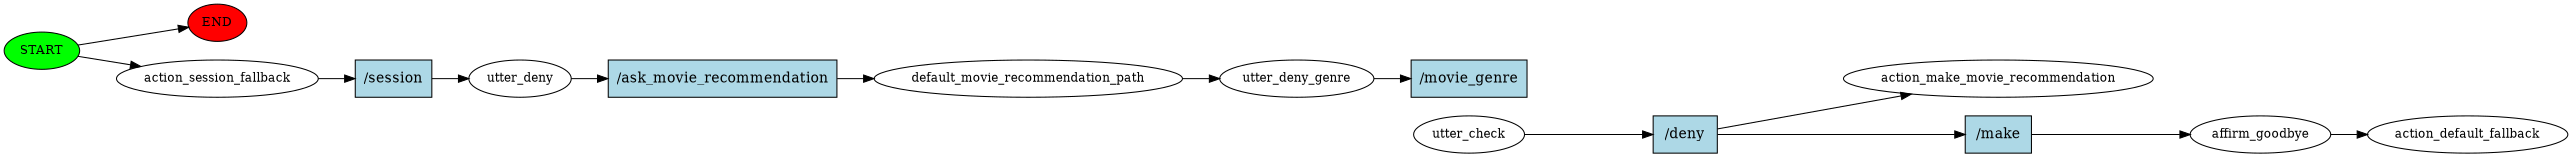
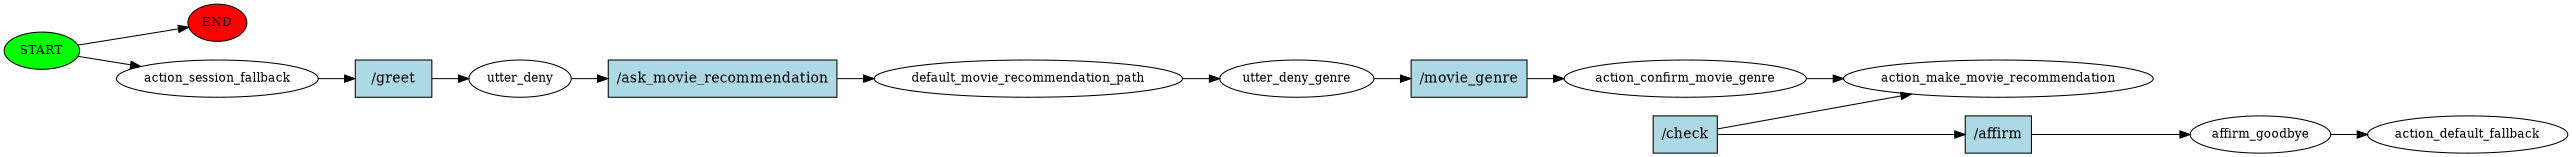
(394, 79) -> (394, 79)
none -> (1685, 79)
(1469, 135) -> none
(1685, 135) -> (1685, 135)
(1998, 135) -> (1998, 135)
